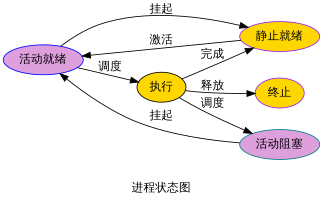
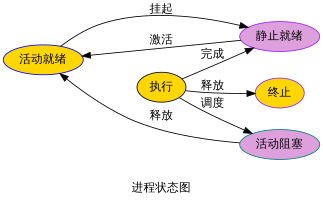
(280, 37) -> (280, 37)
(43, 60) -> (43, 60)
(104, 74) -> none
(161, 116) -> (161, 116)
